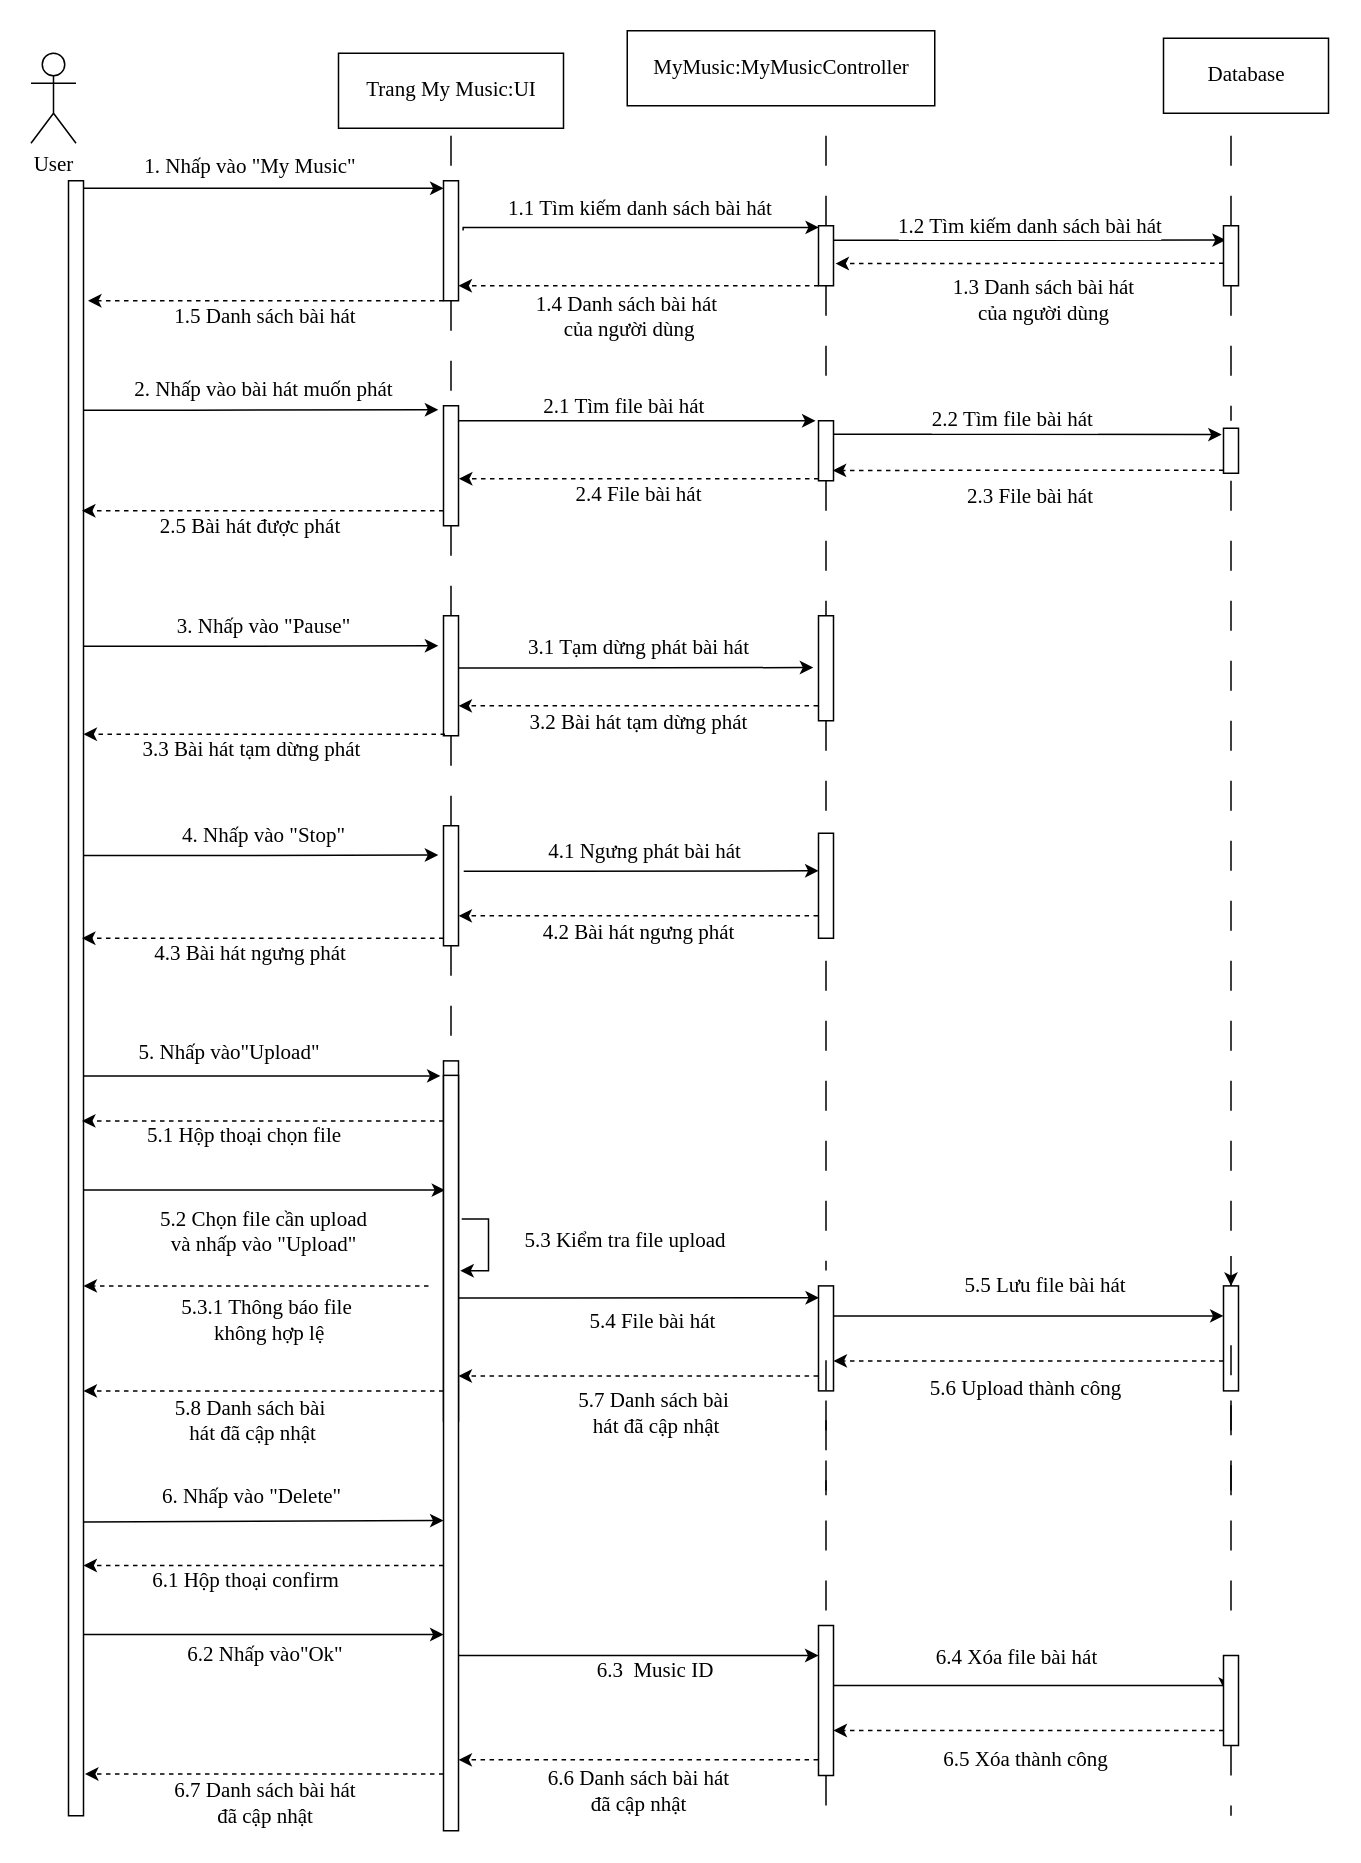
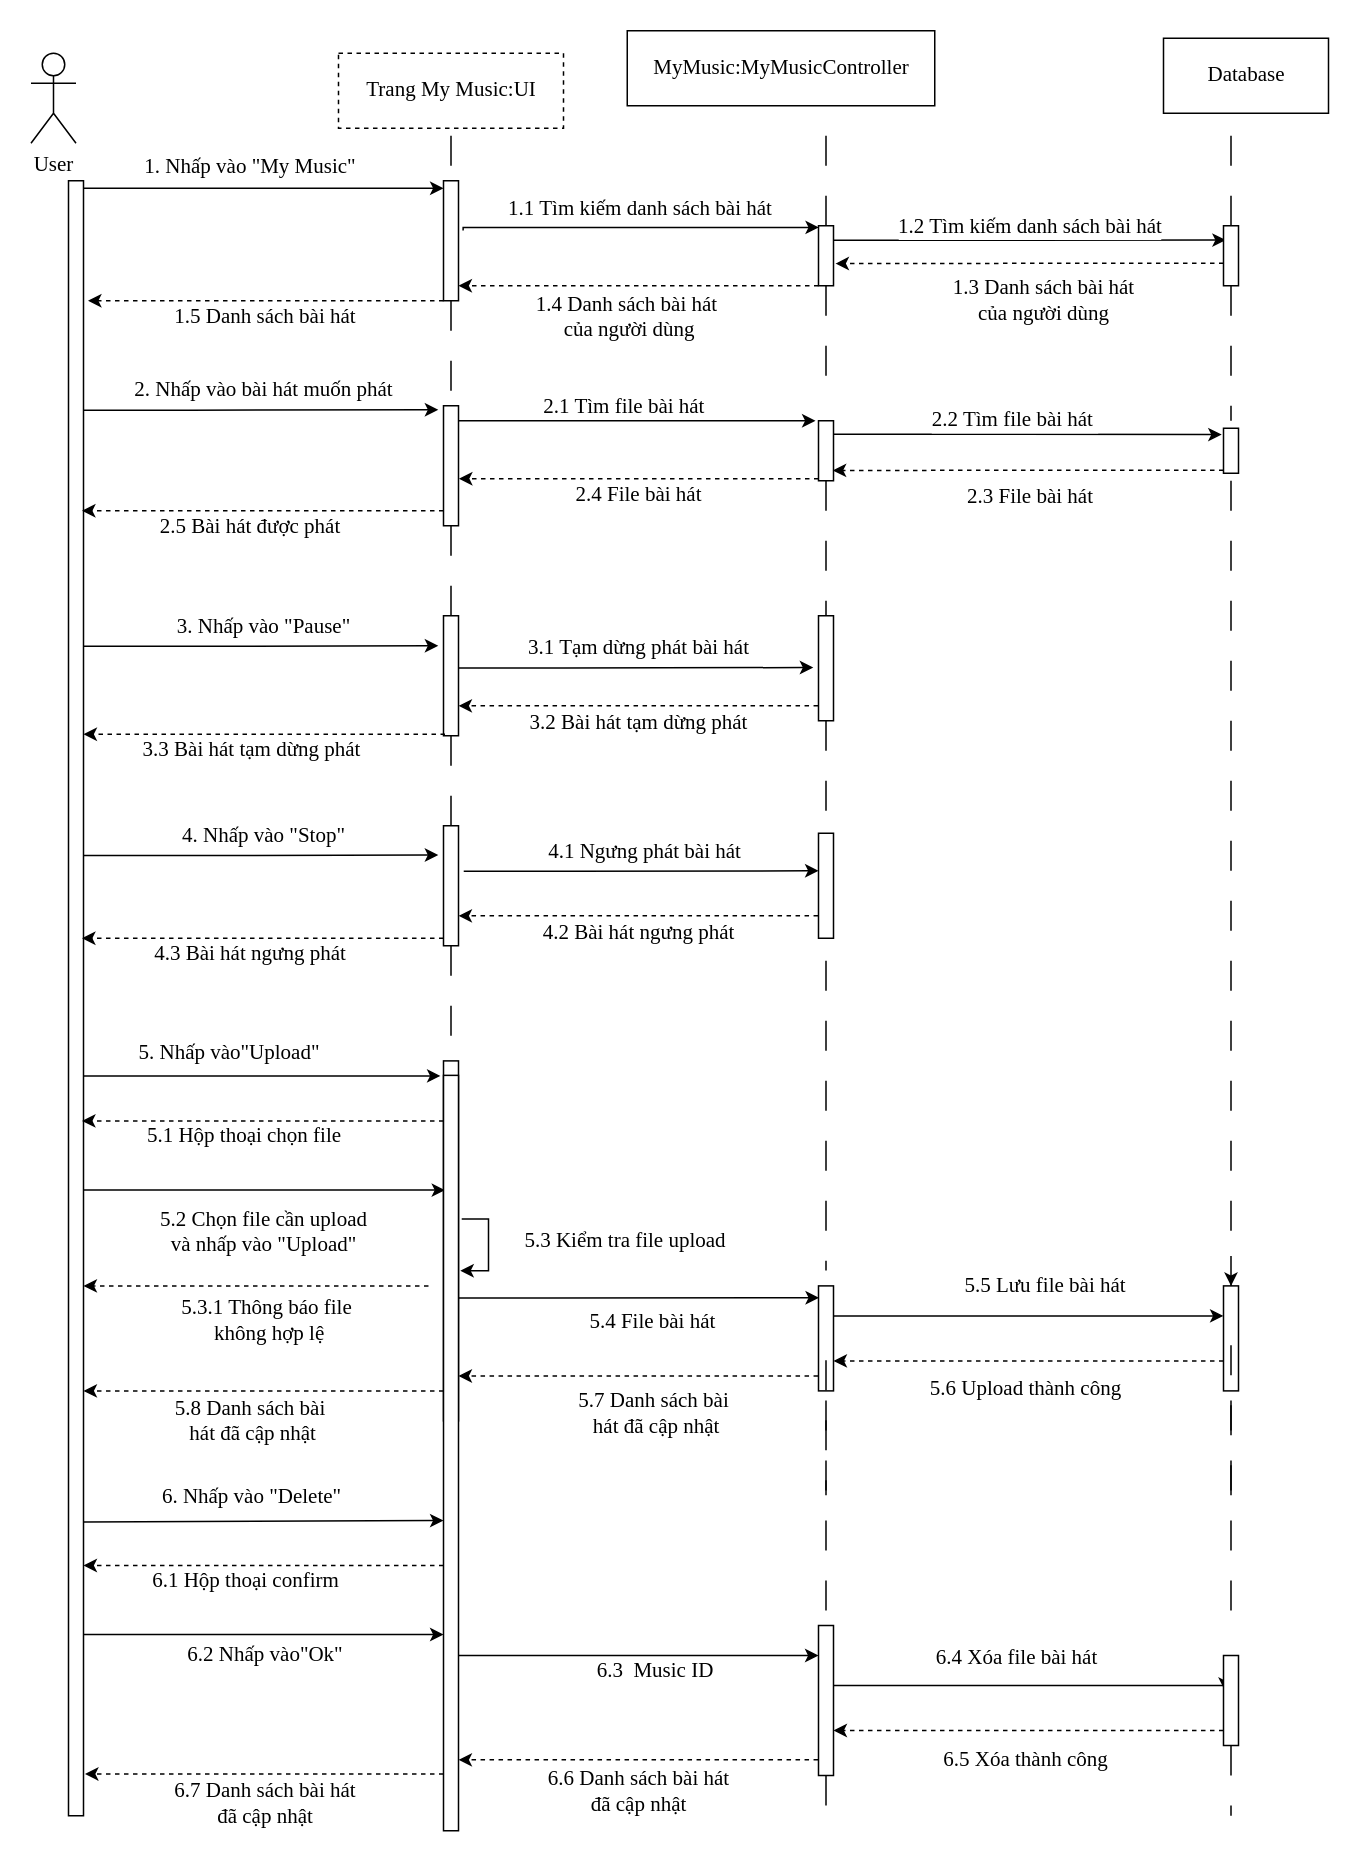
(451, 91) -> (451, 91)
